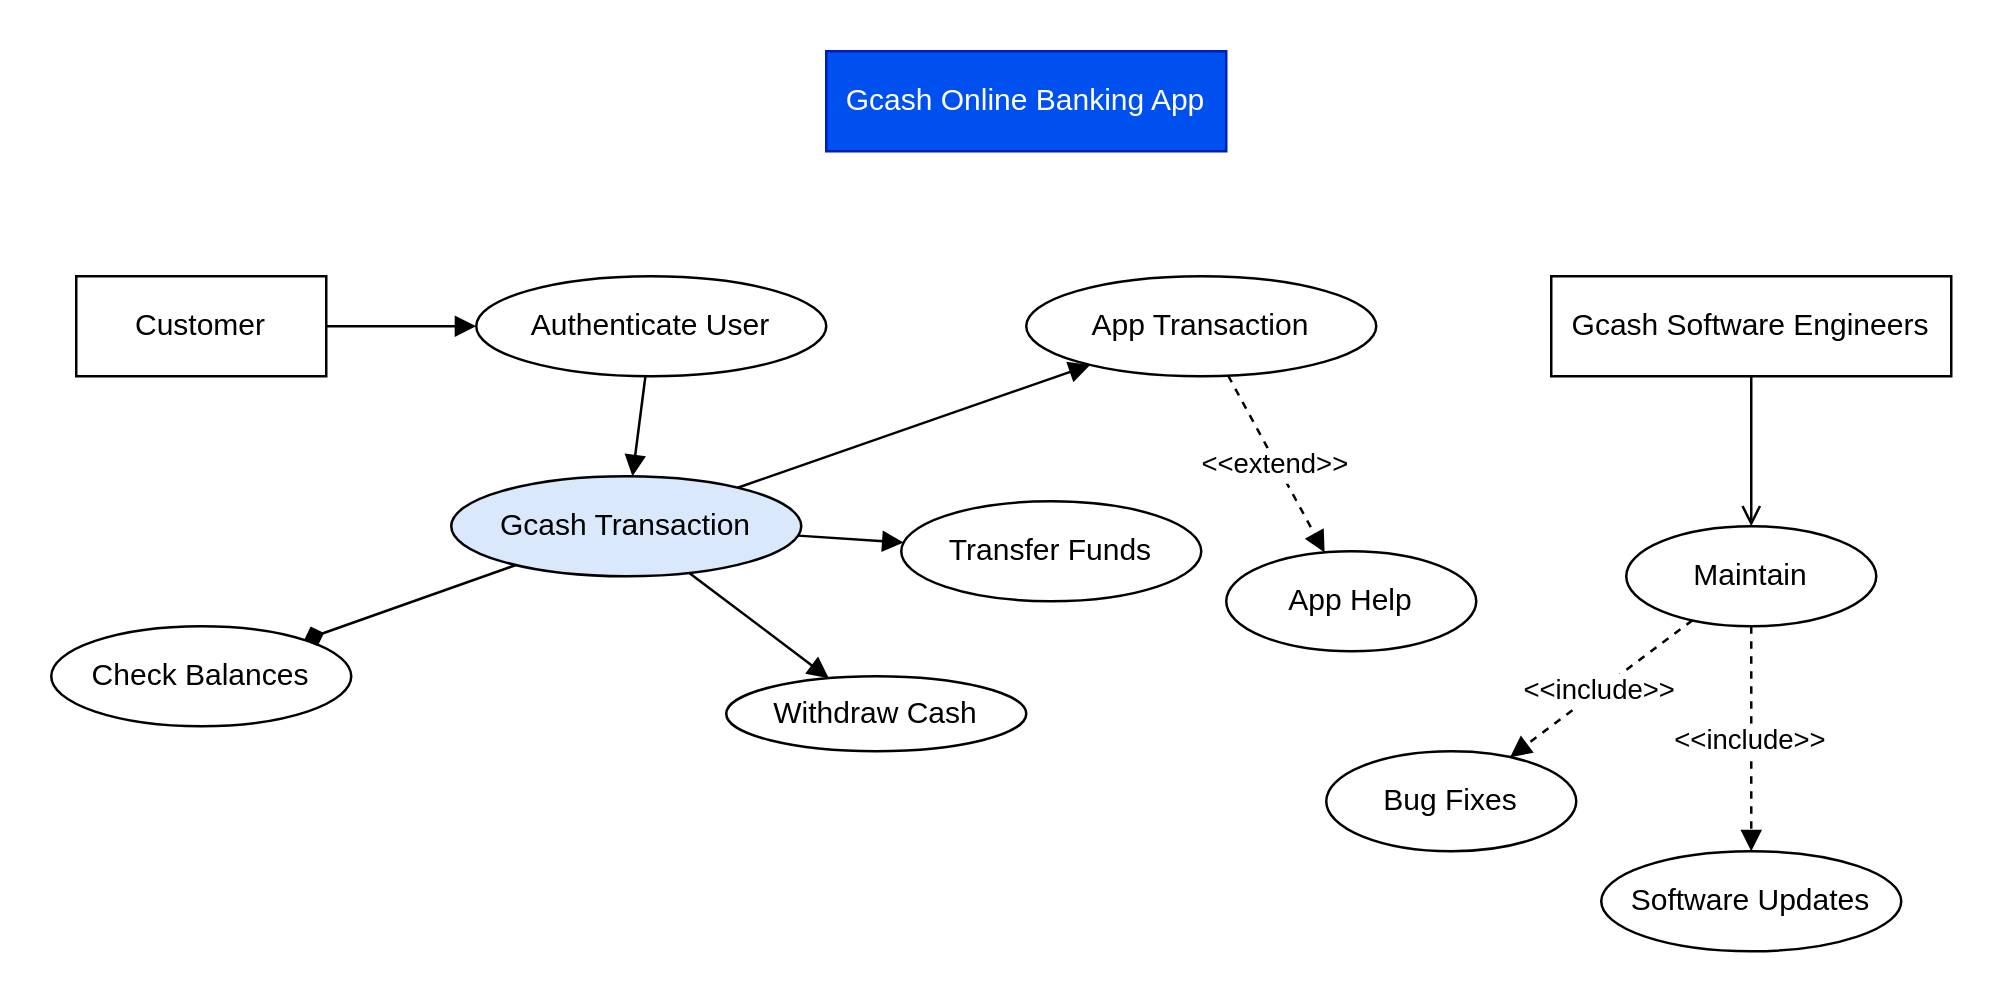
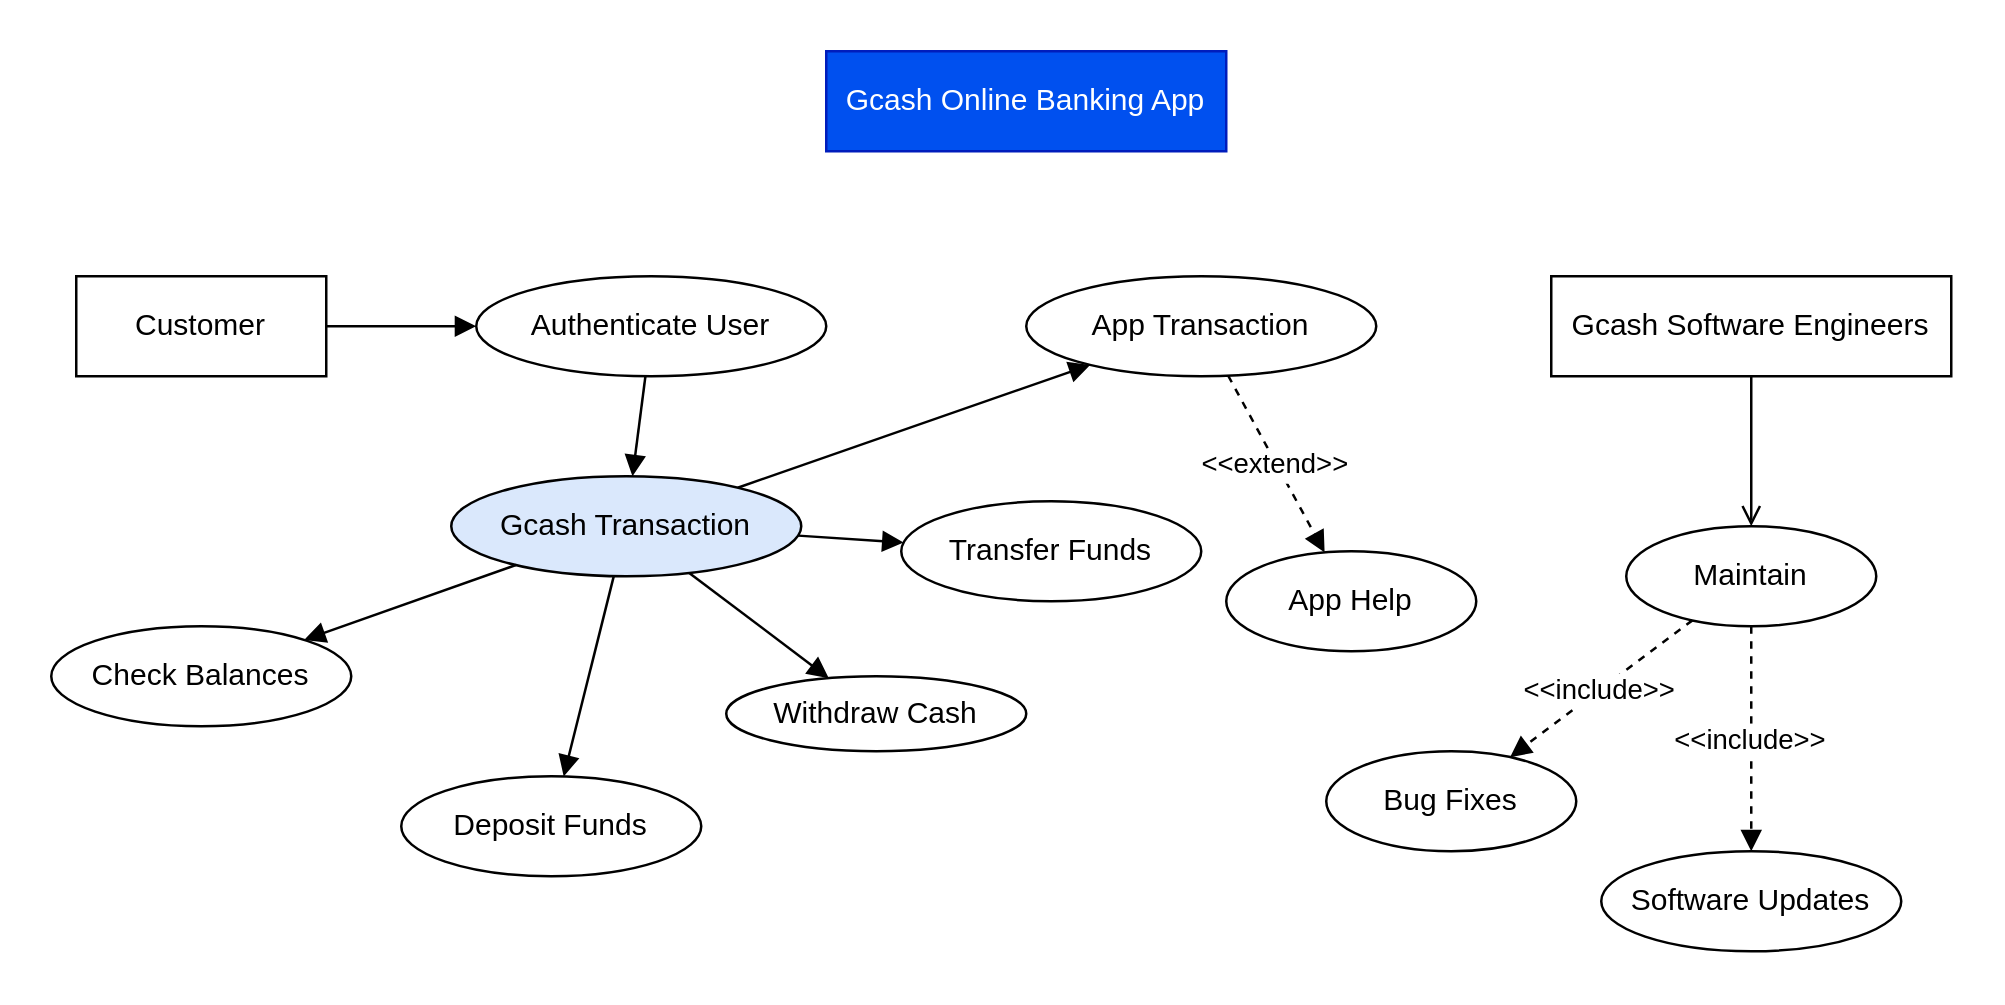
(324, 633) -> (325, 632)
none -> (591, 666)
none -> (551, 826)
